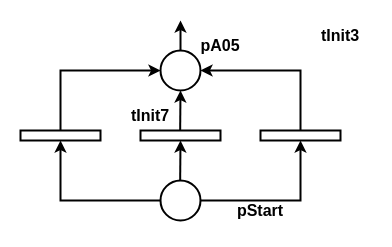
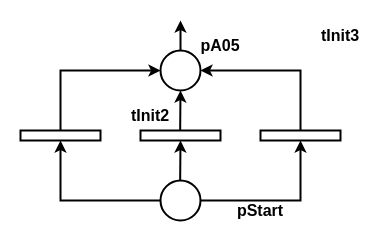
(151, 116) -> (151, 116)
